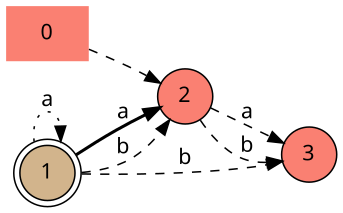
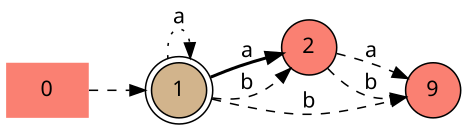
(118, 62) -> (109, 90)
(309, 155) -> (433, 90)
